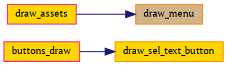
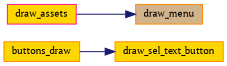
(42, 52) -> (42, 52)
